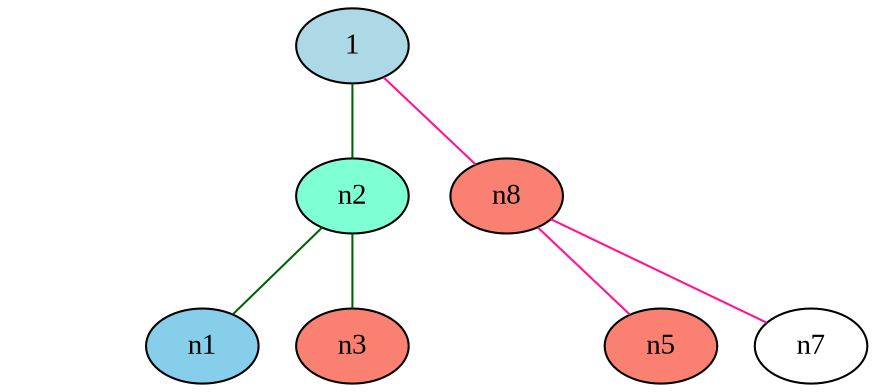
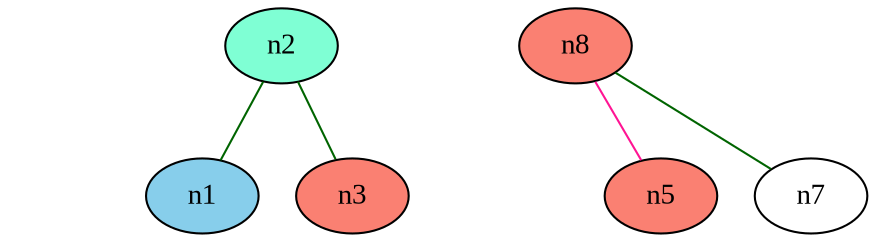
(352, 46) -> none
(664, 274) -> (713, 133)
